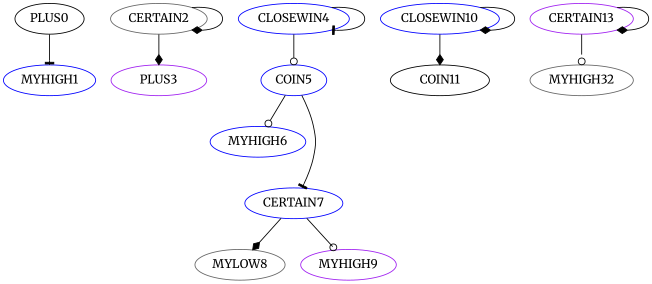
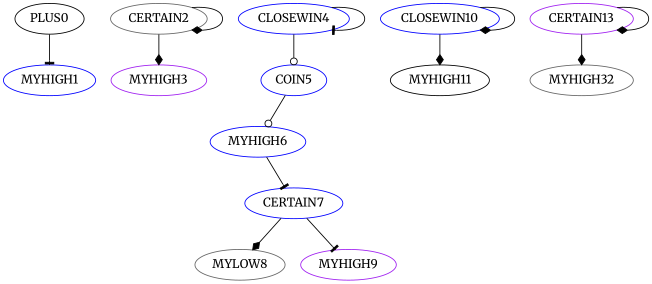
(582, 44) -> (582, 44)
(159, 80) -> (159, 80)
(440, 80) -> (440, 80)
(315, 139) -> (275, 171)
(320, 232) -> (320, 232)
